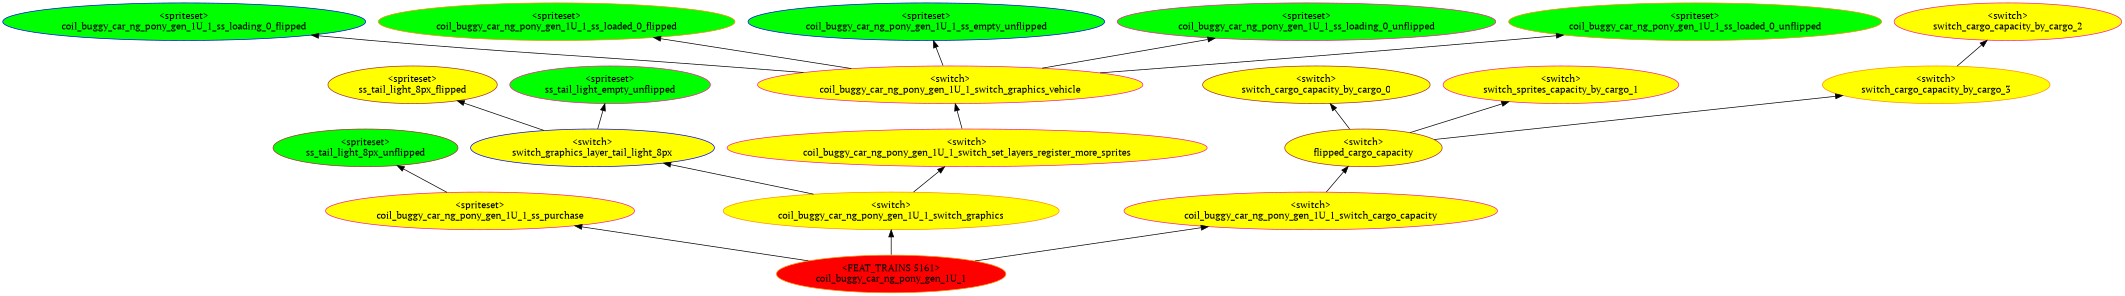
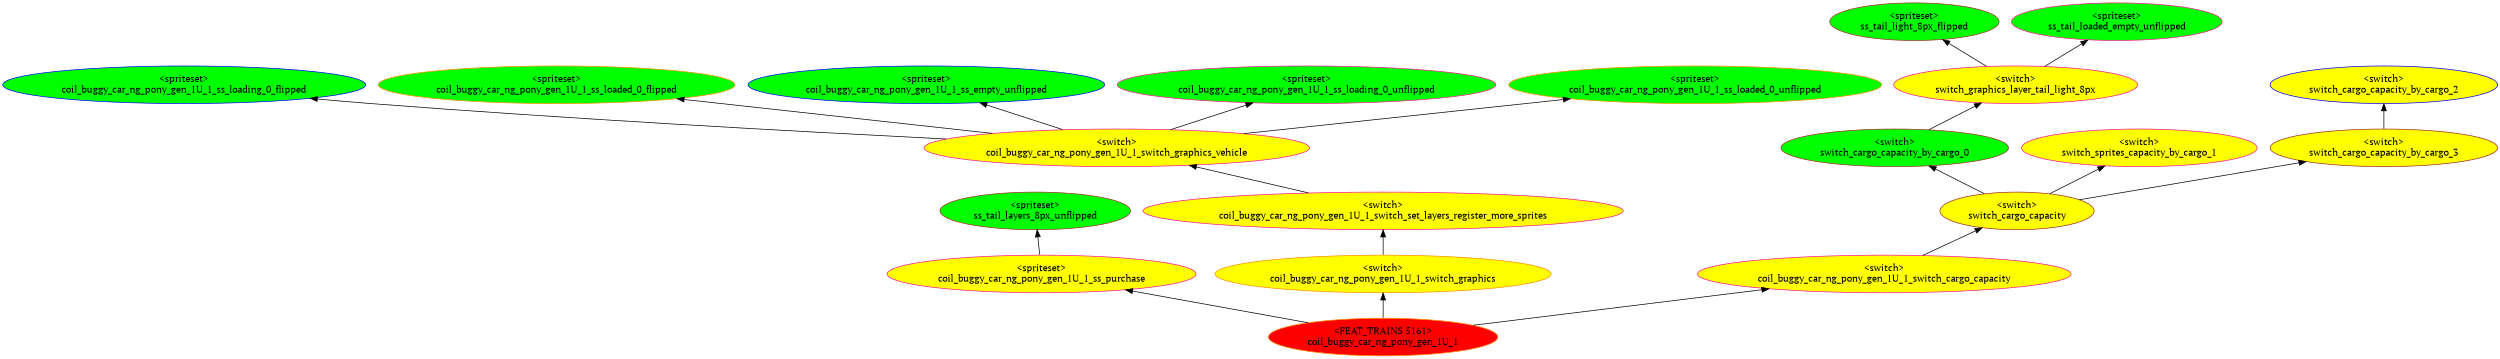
(2008, 22) -> (2384, 85)
(413, 85) -> (1914, 22)
(610, 85) -> (2117, 22)
(1316, 85) -> (1895, 148)
(1936, 85) -> (2384, 148)
(366, 148) -> (1035, 211)
(593, 148) -> (2016, 85)
(1363, 148) -> (2017, 211)
(742, 179) -> (1952, 118)
